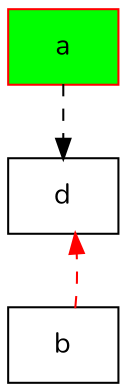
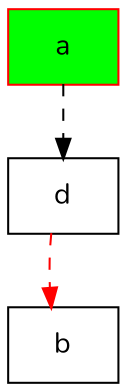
(77, 281) -> (50, 260)
